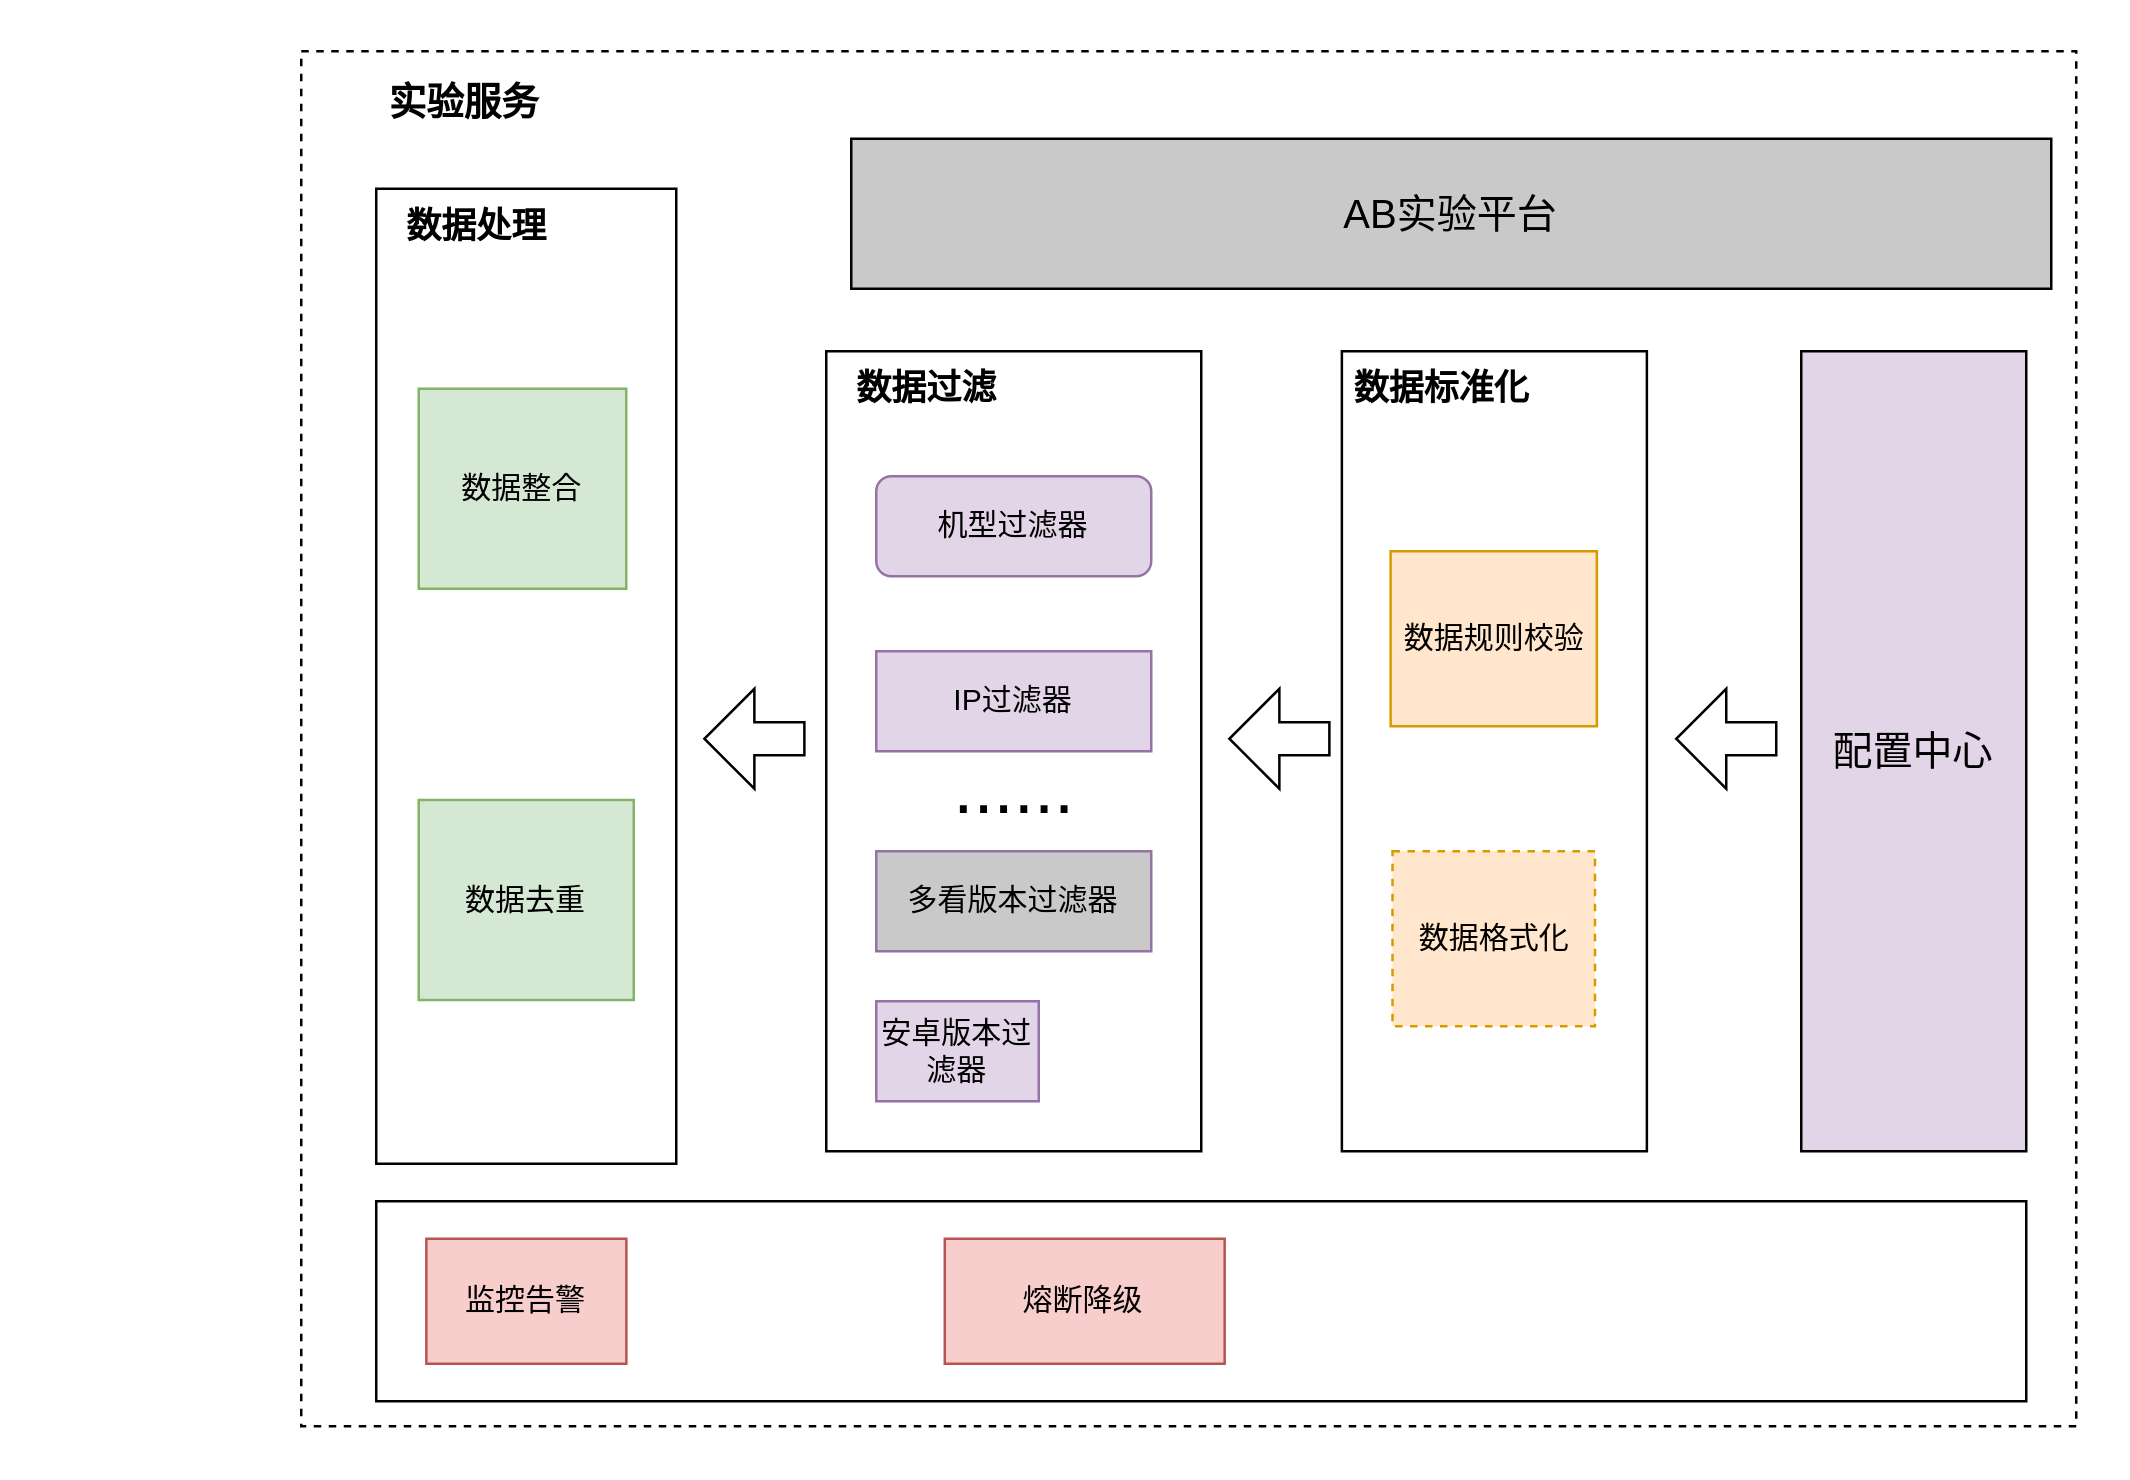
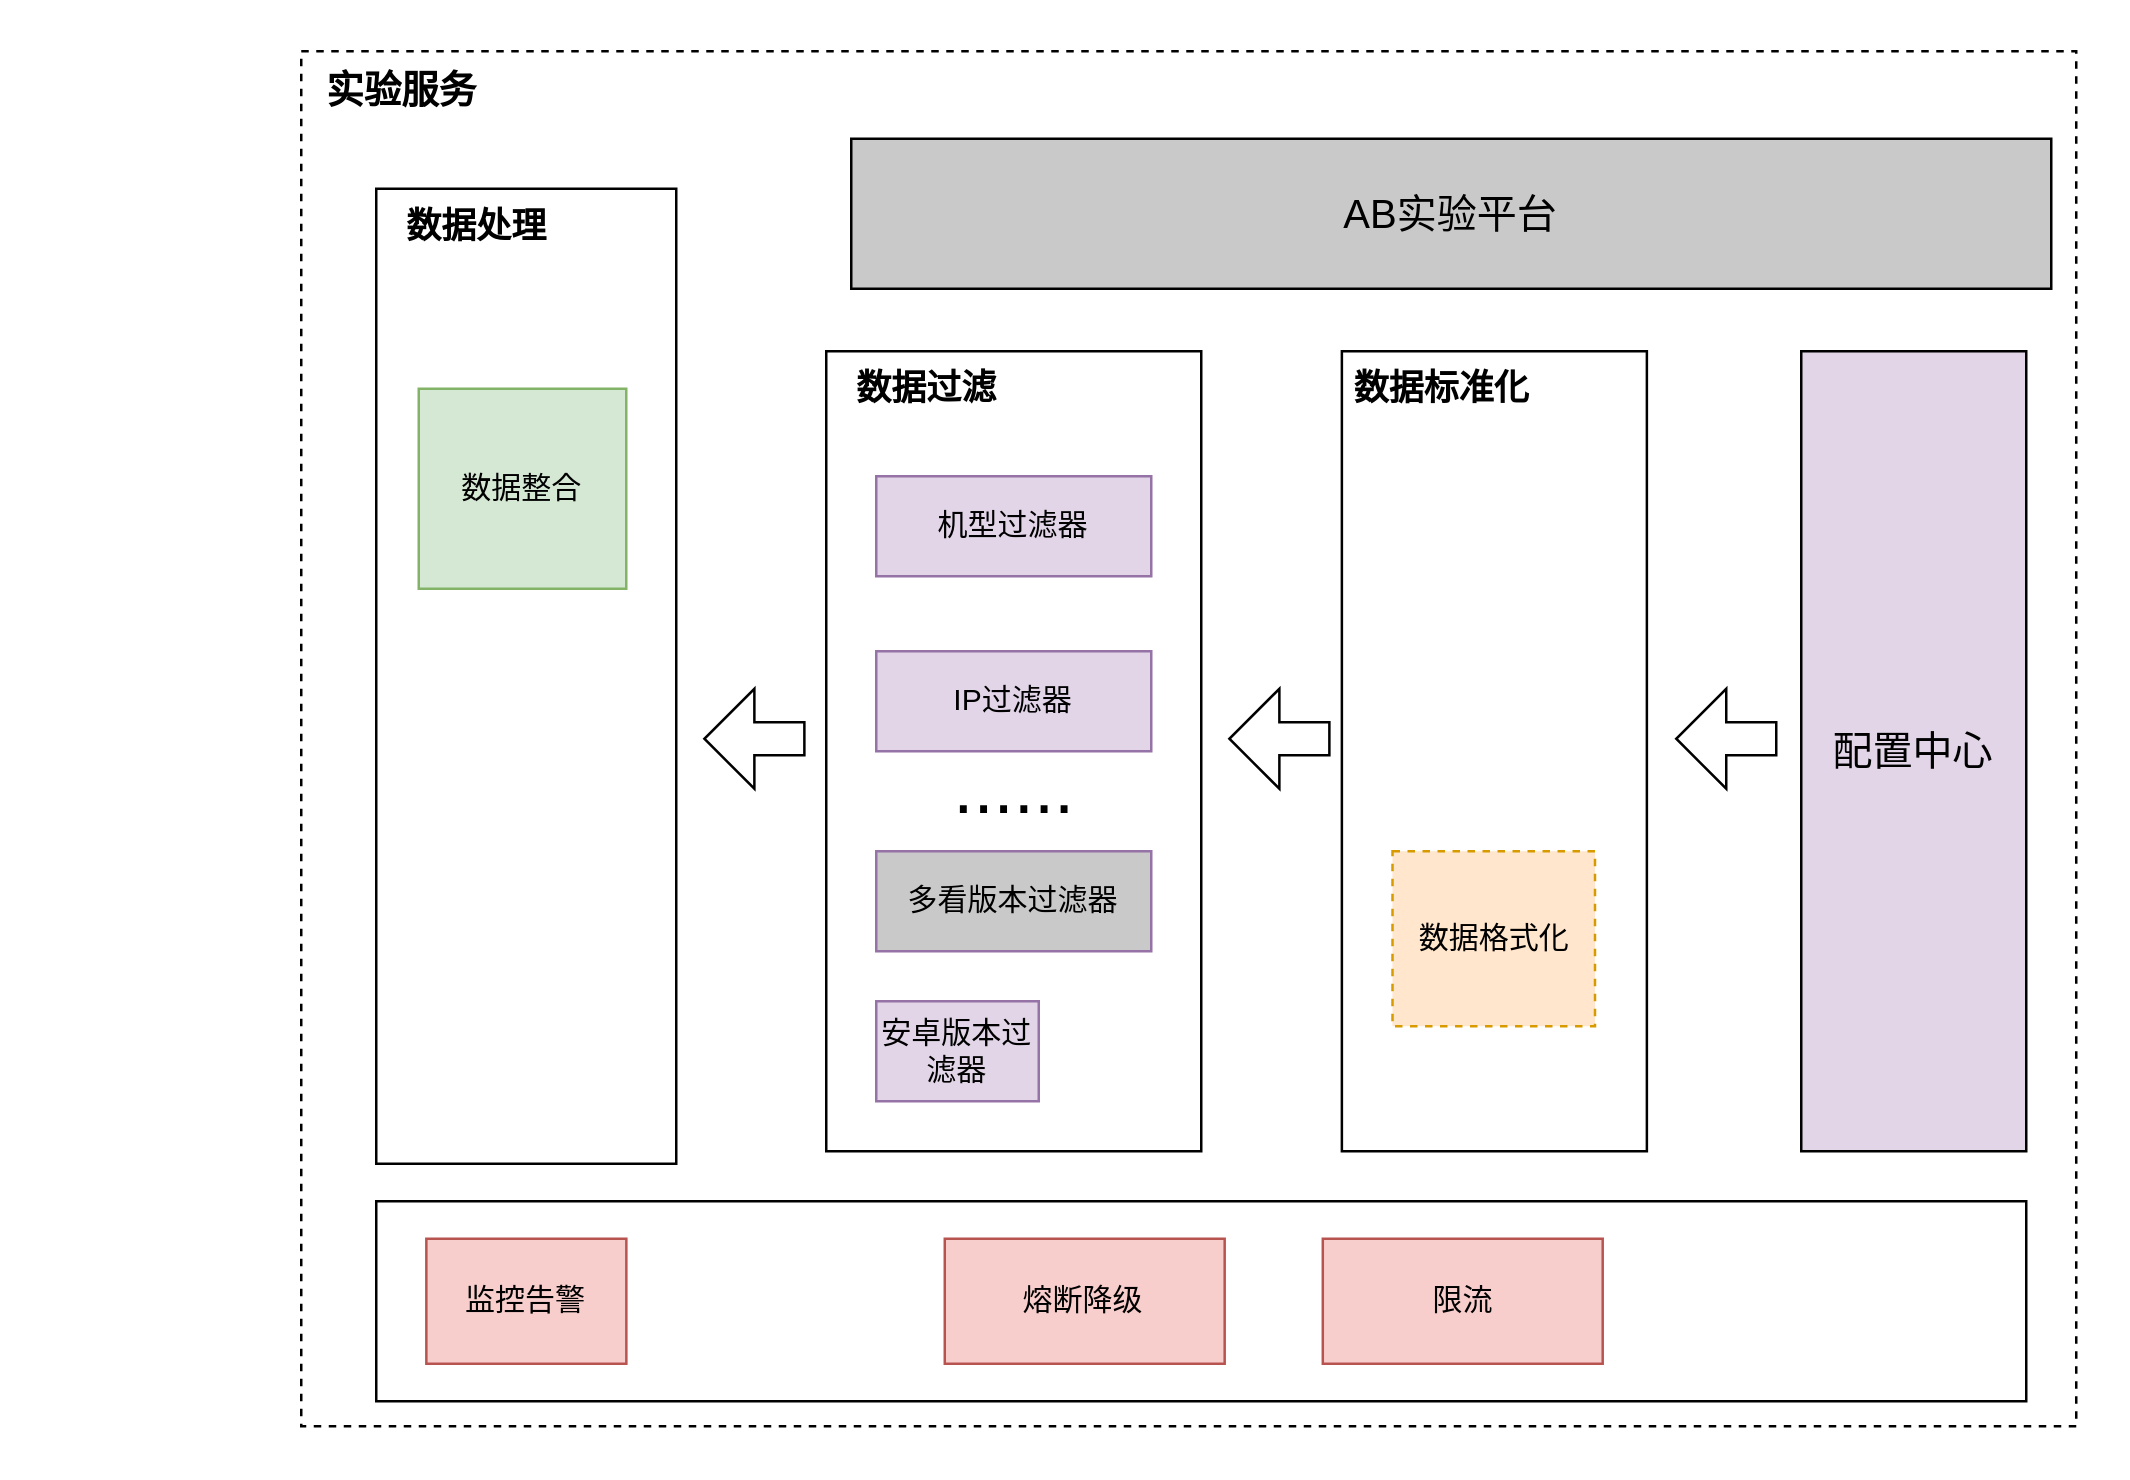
(464, 101) -> (401, 89)
(1014, 526) -> (1014, 526)
(1494, 639) -> none
(526, 900) -> none
none -> (1463, 1301)
